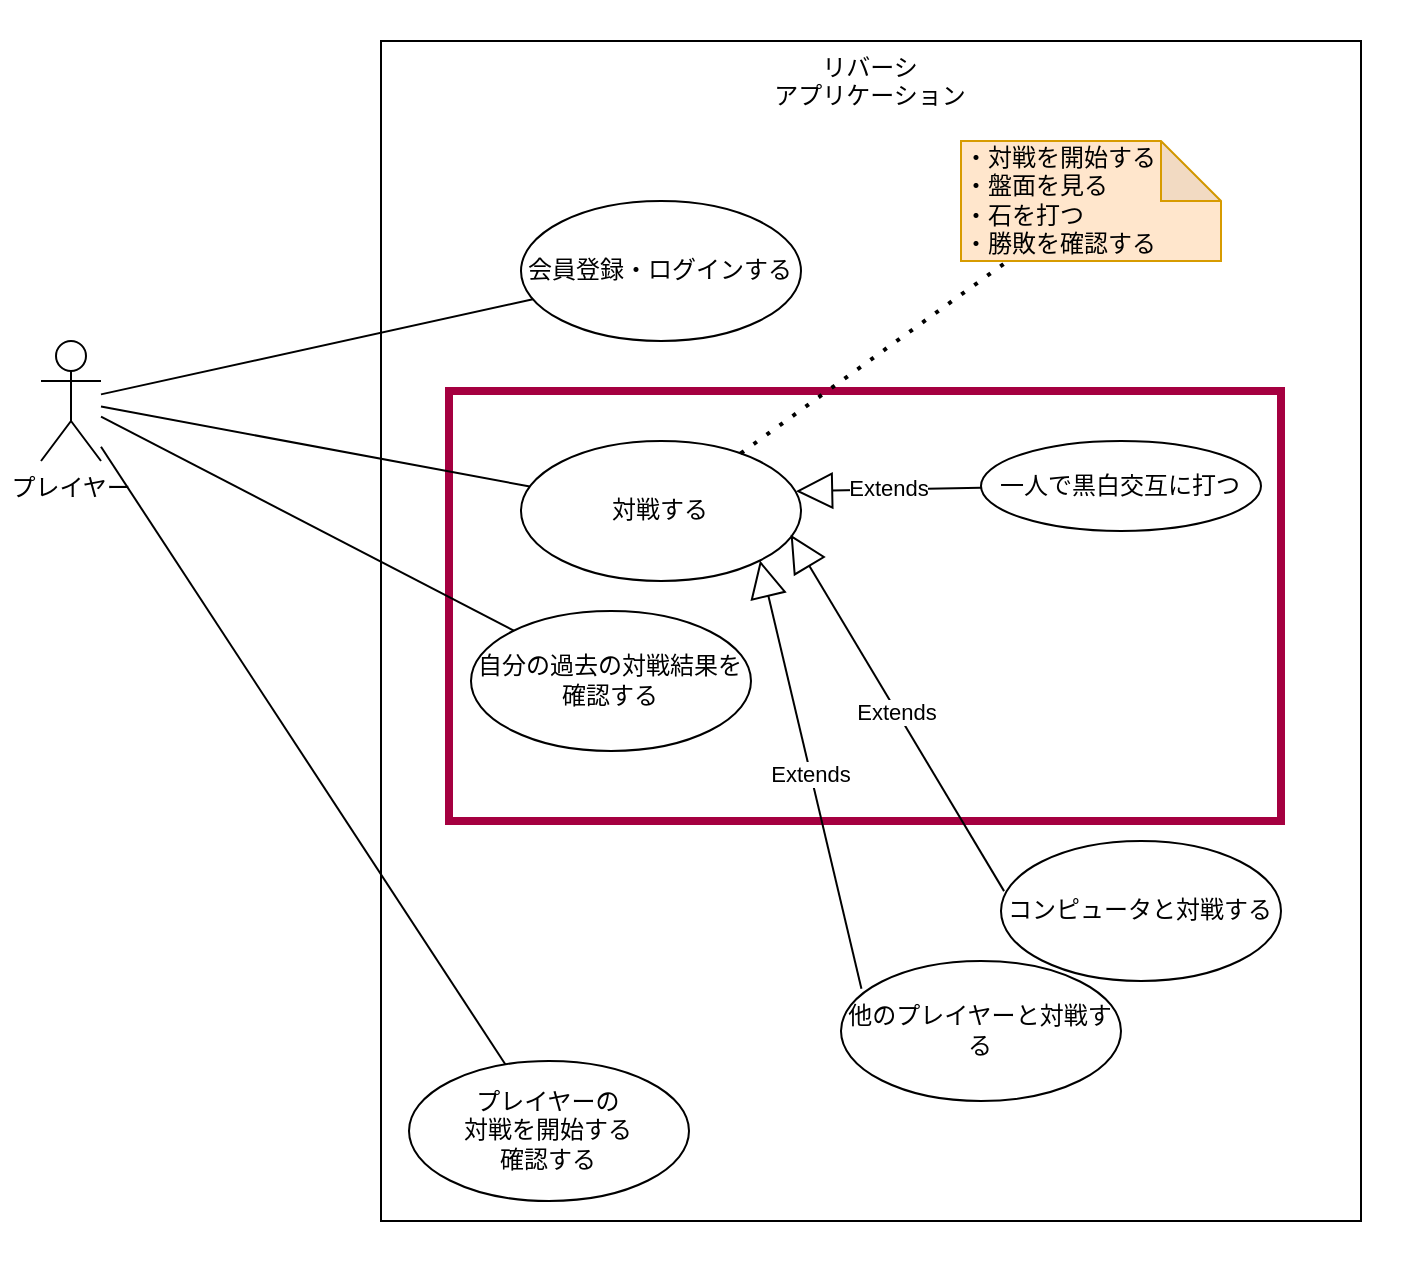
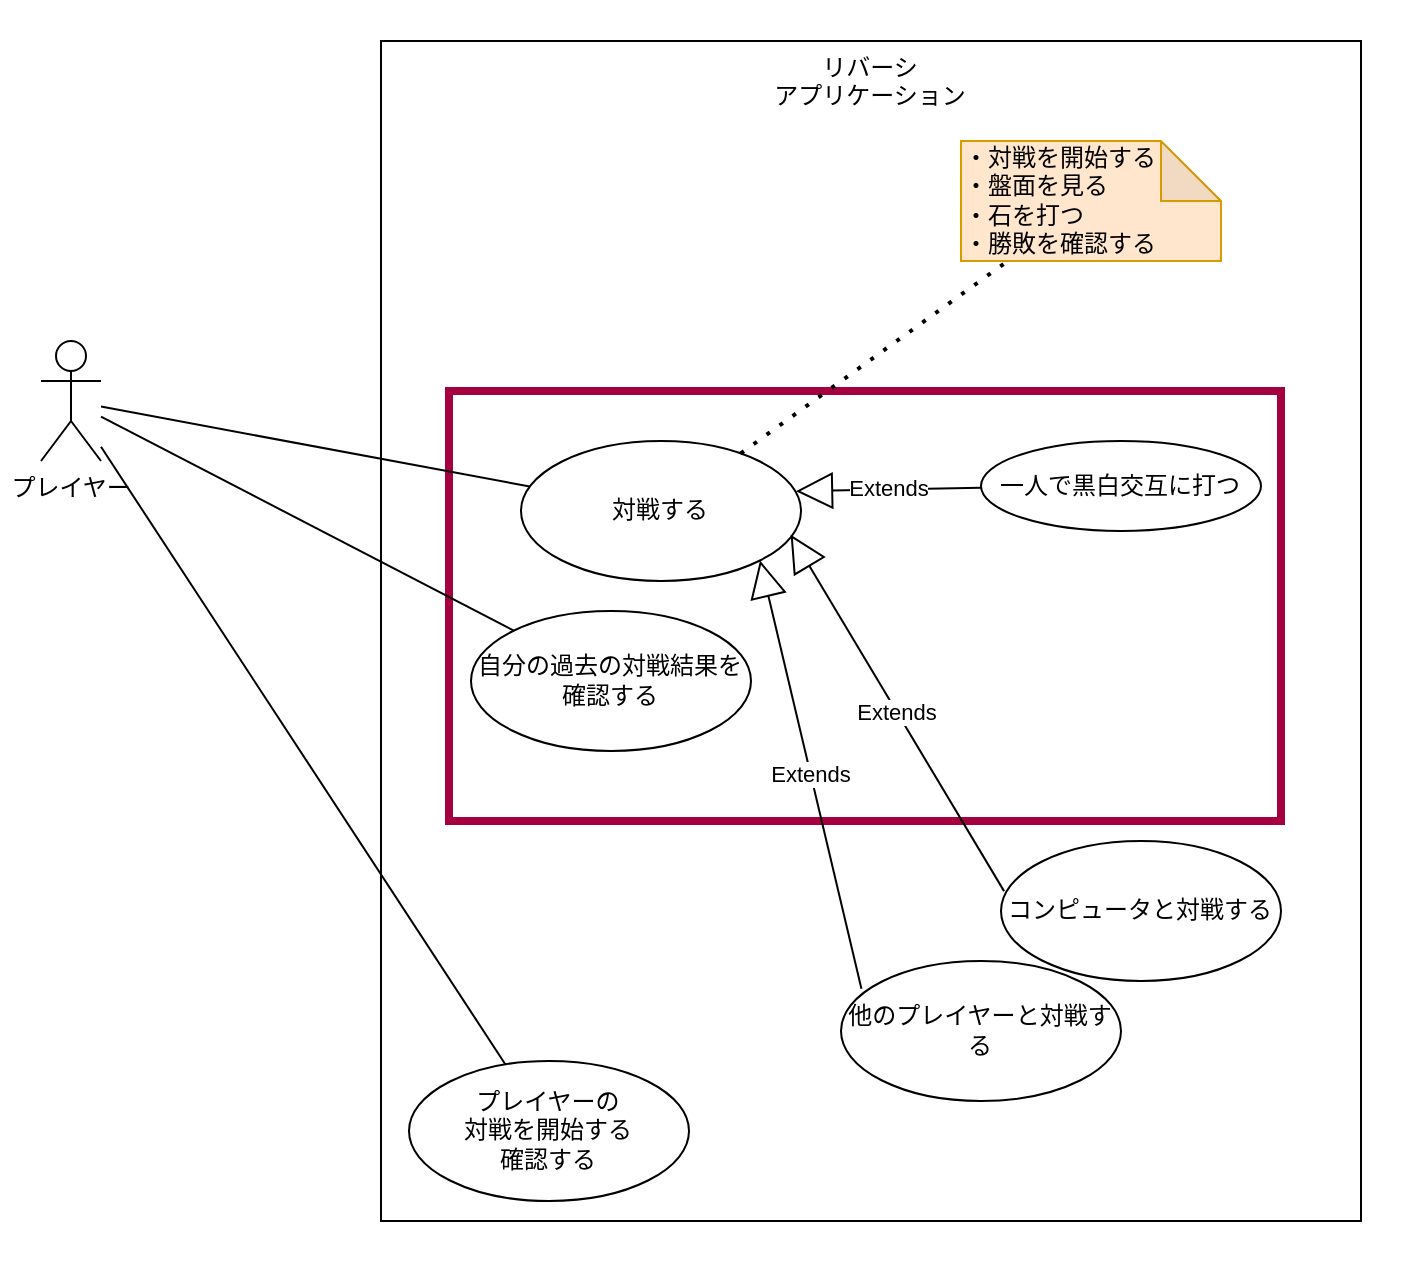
(661, 271) -> none
(317, 347) -> none
